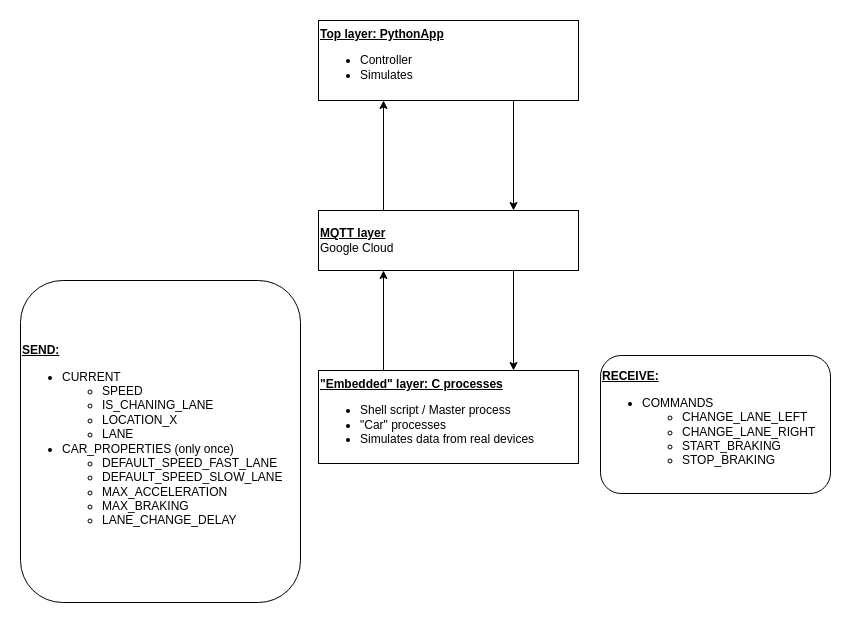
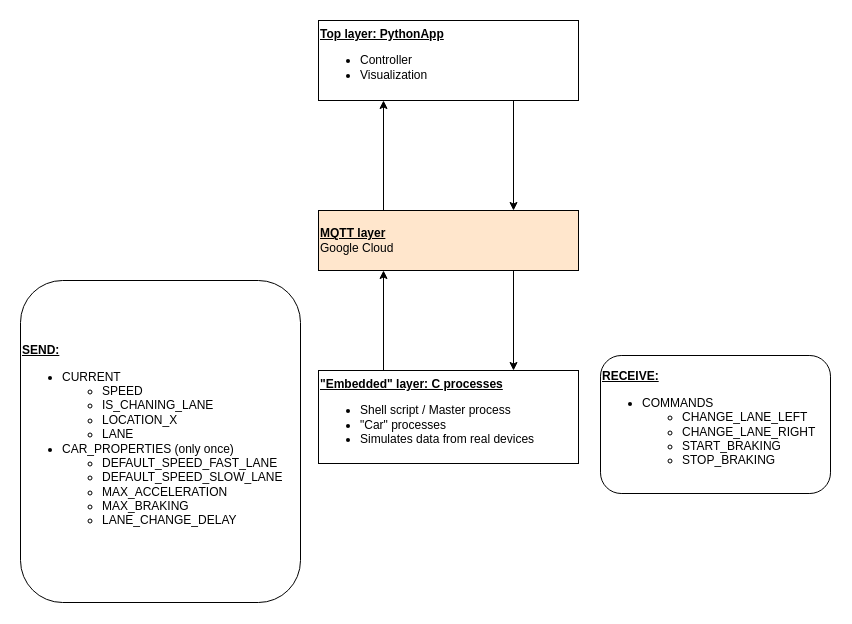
(381, 61) -> (381, 61)
(449, 241) -> (449, 241)
